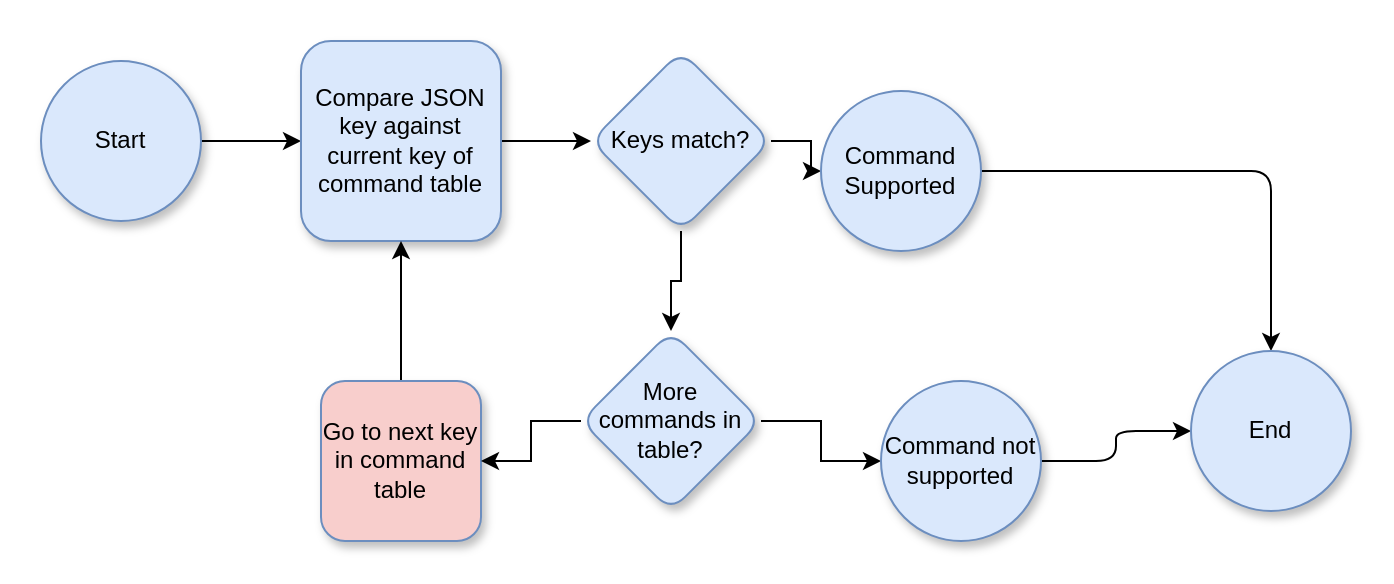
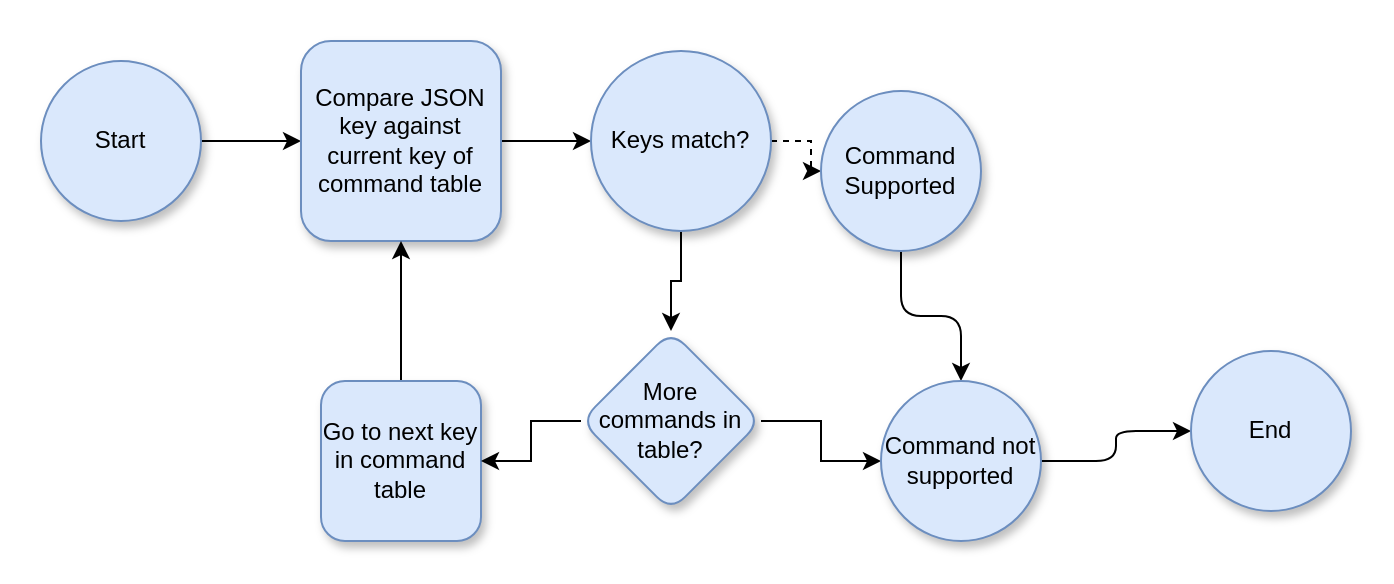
(681, 141) -> (681, 141)
(801, 141) -> (801, 141)
(1202, 171) -> (924, 316)
(401, 461) -> (401, 461)
